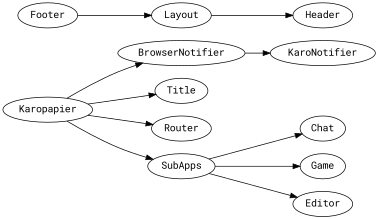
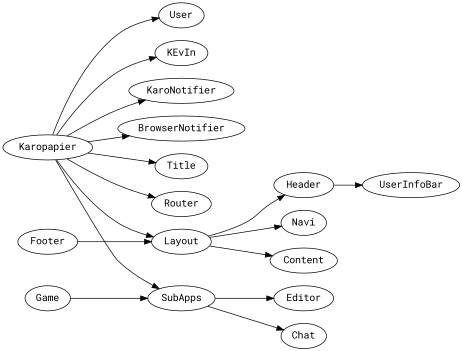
none -> (181, 15)
none -> (181, 53)
(254, 53) -> (102, 117)
(254, 166) -> (105, 298)
none -> (411, 185)
none -> (95, 205)
none -> (304, 223)
none -> (304, 261)
